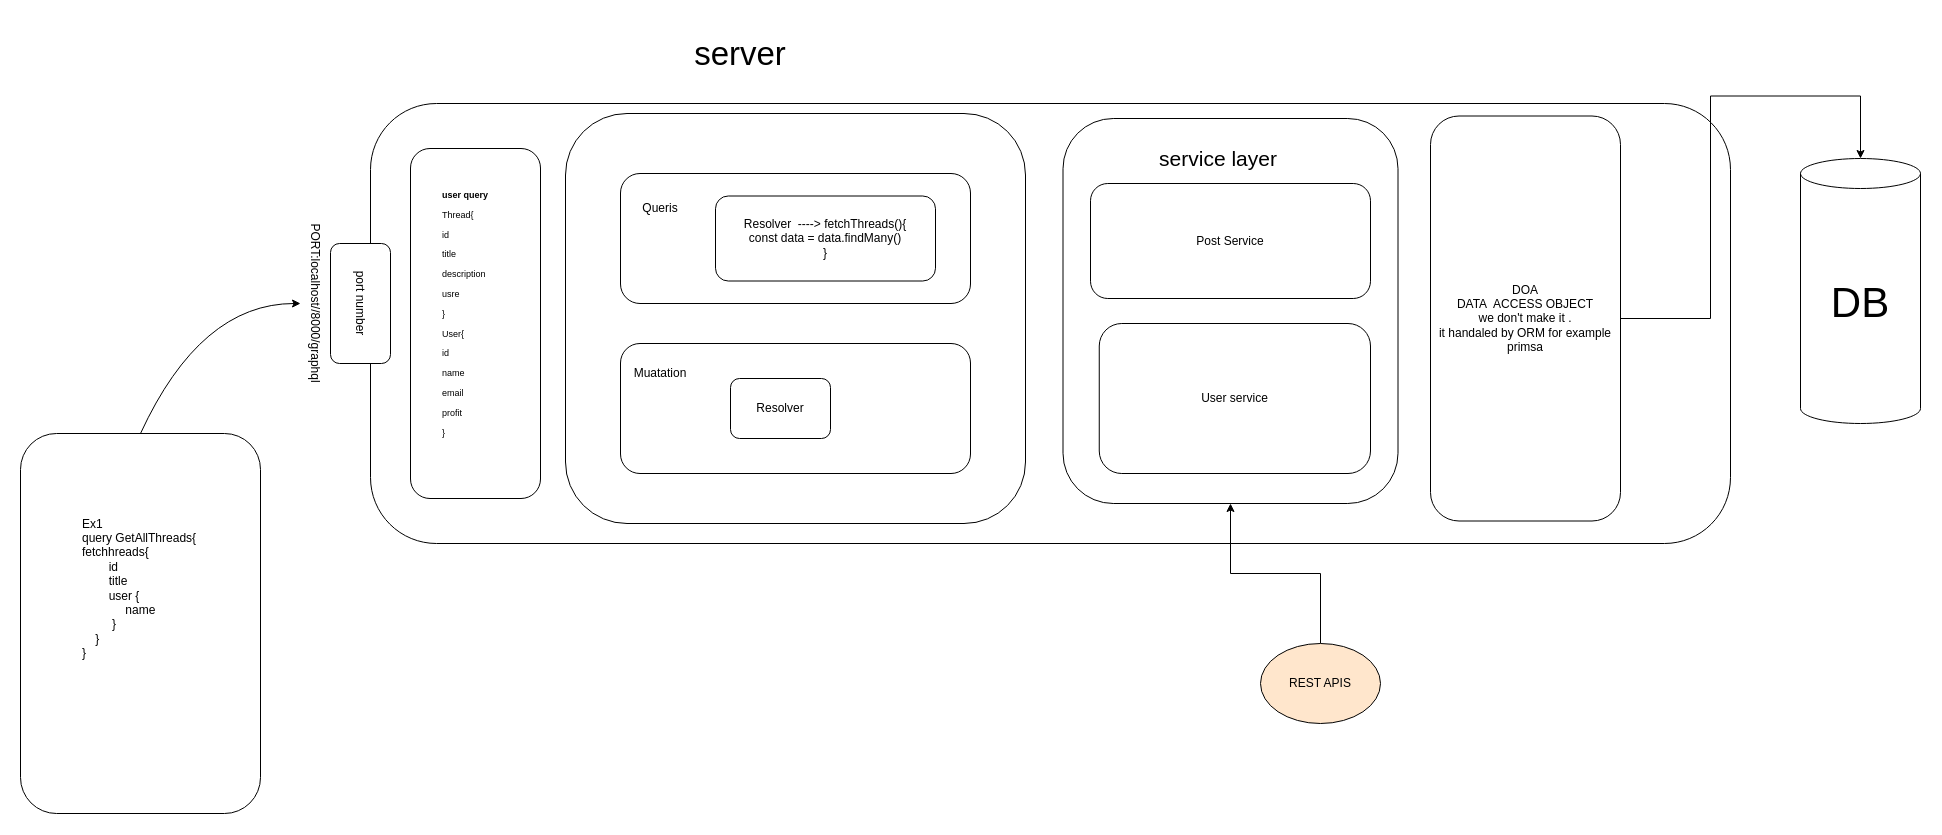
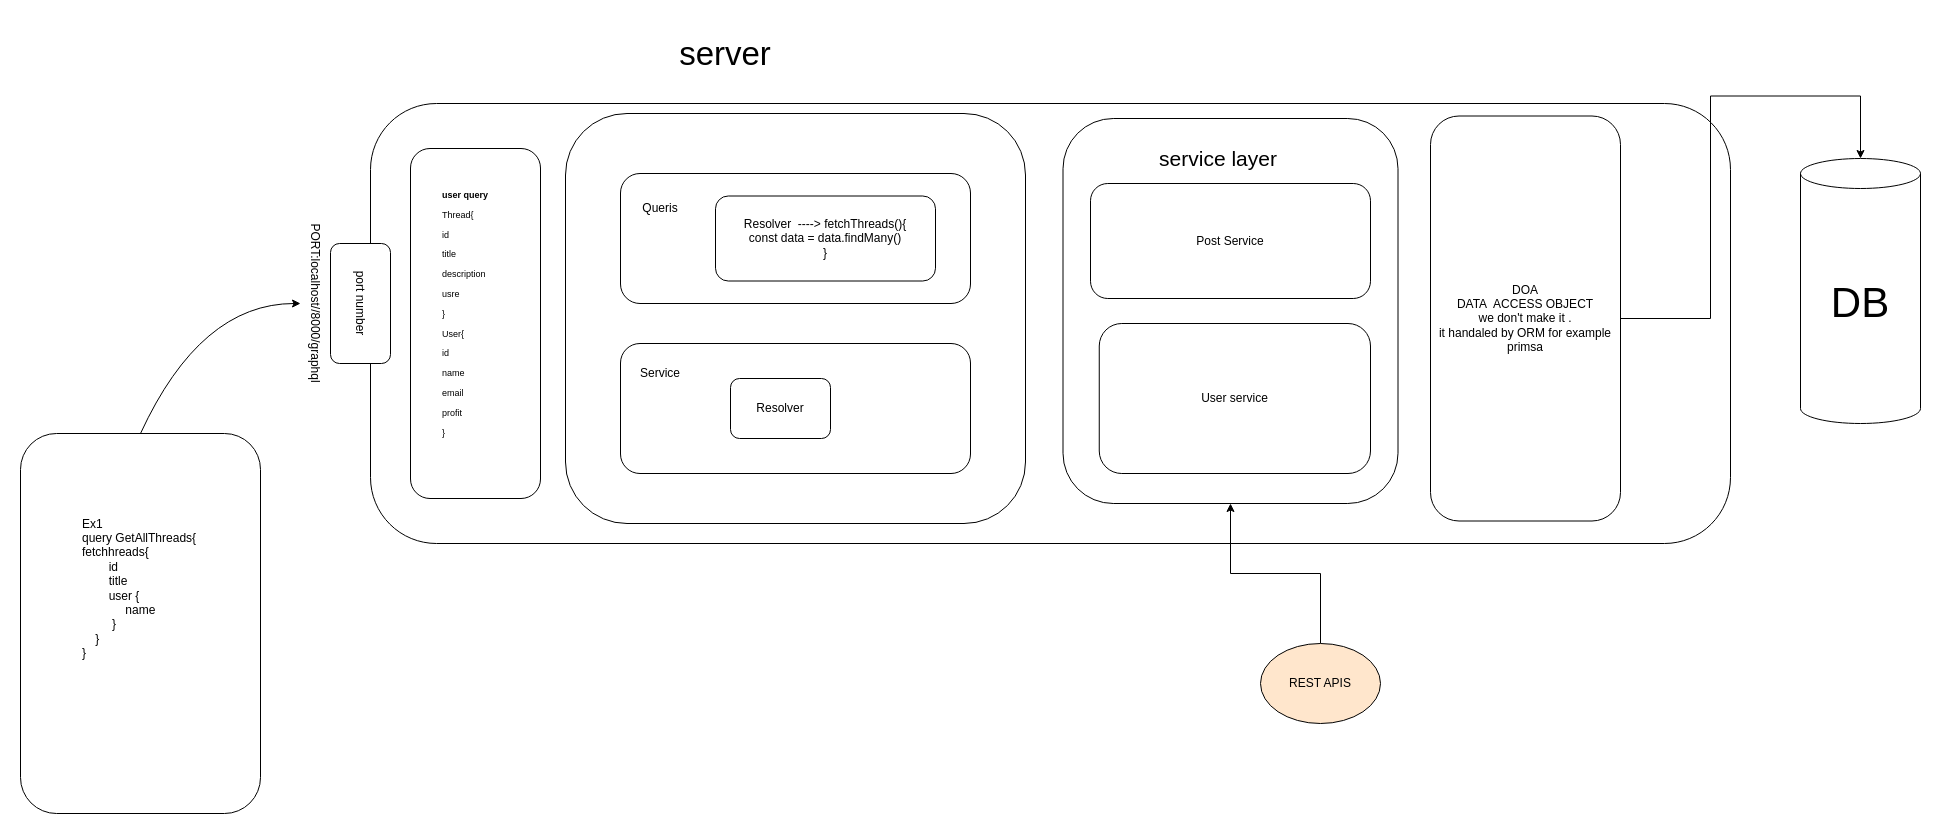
(741, 54) -> (726, 54)
(661, 374) -> (661, 374)
